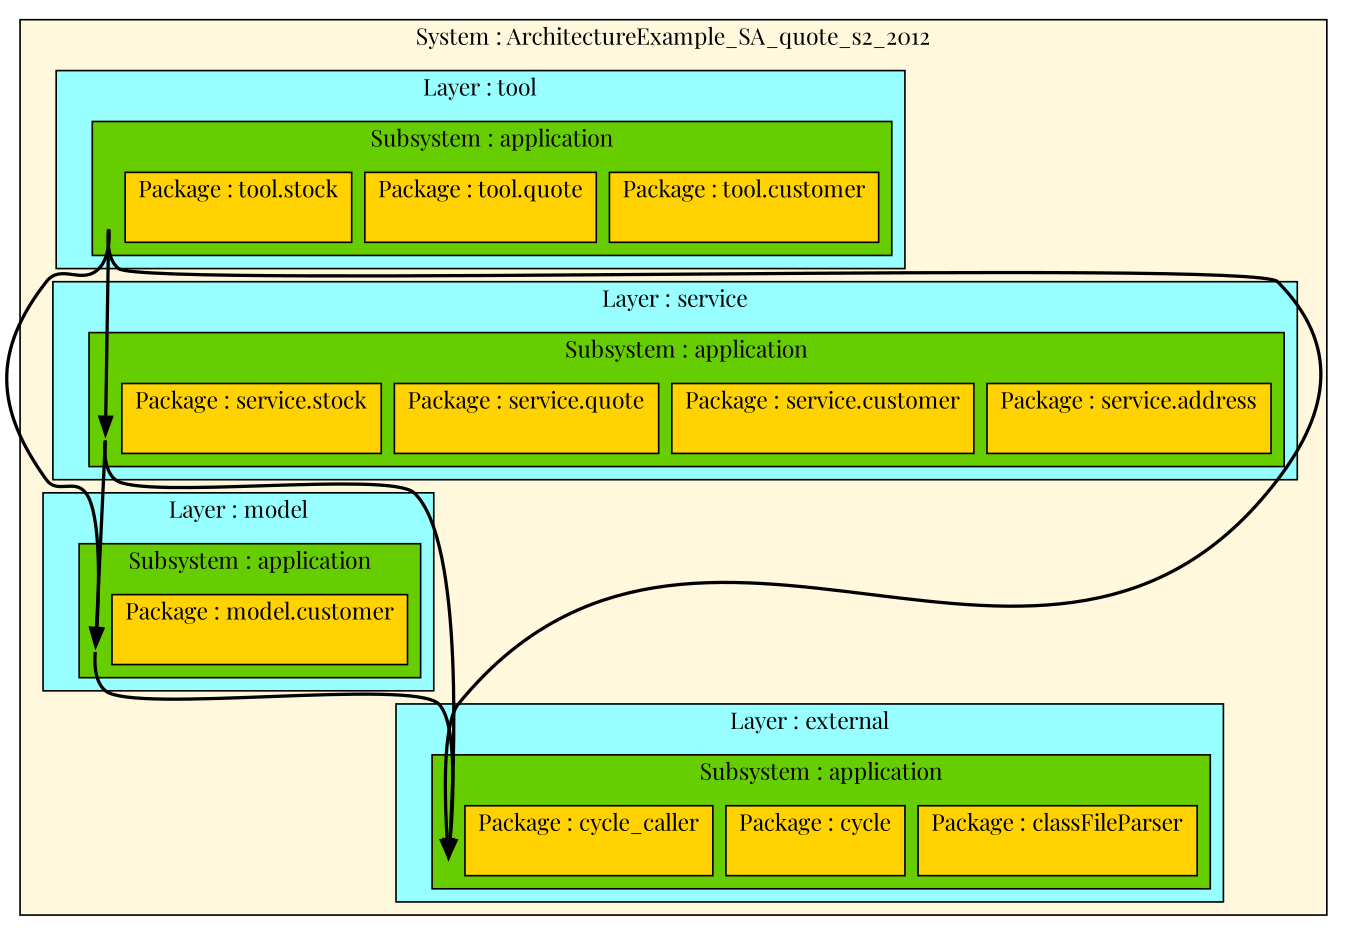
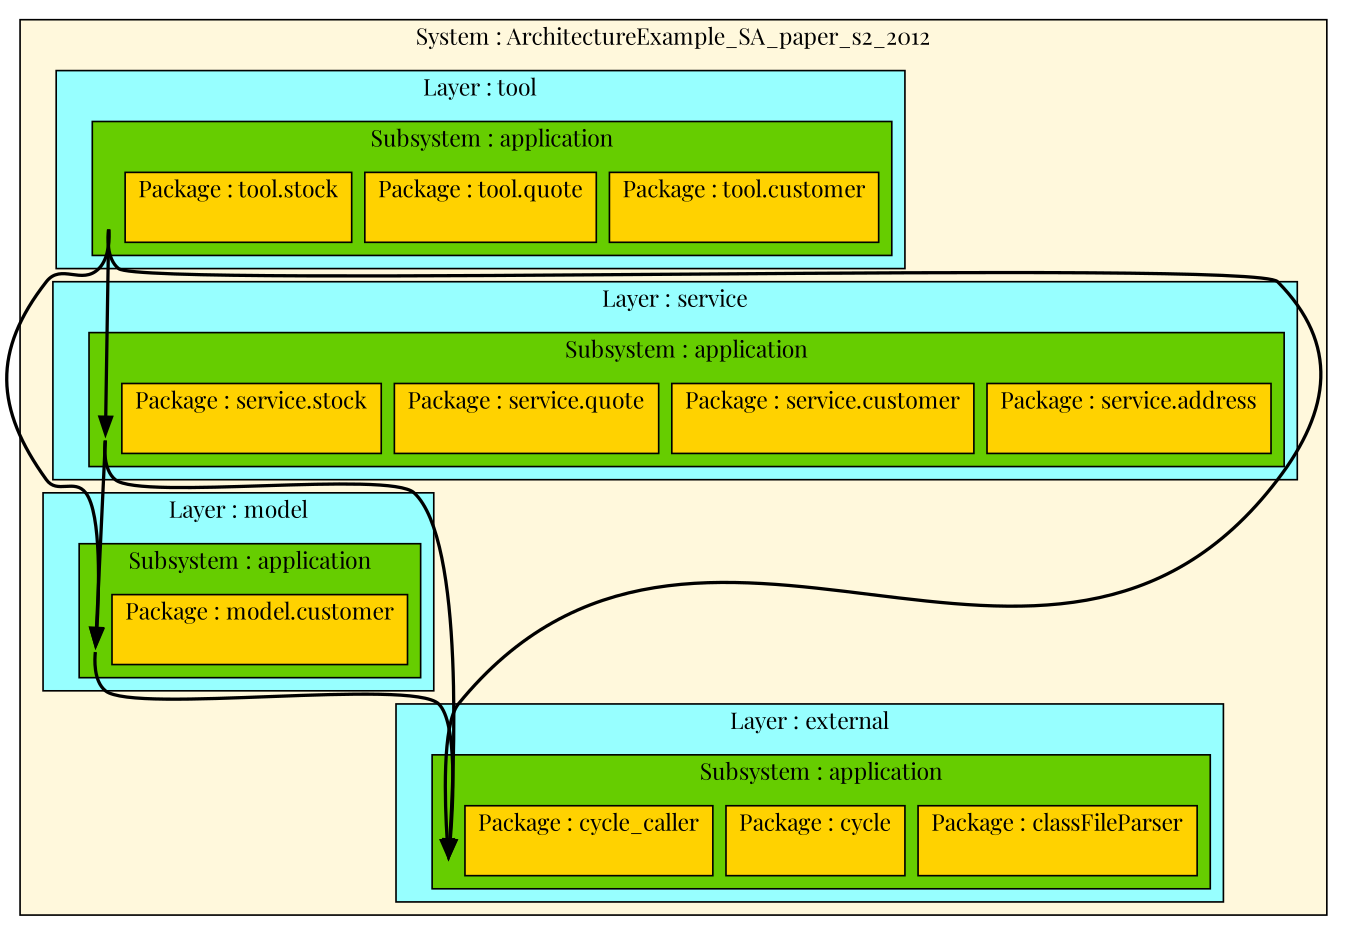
(673, 39) -> (673, 39)
